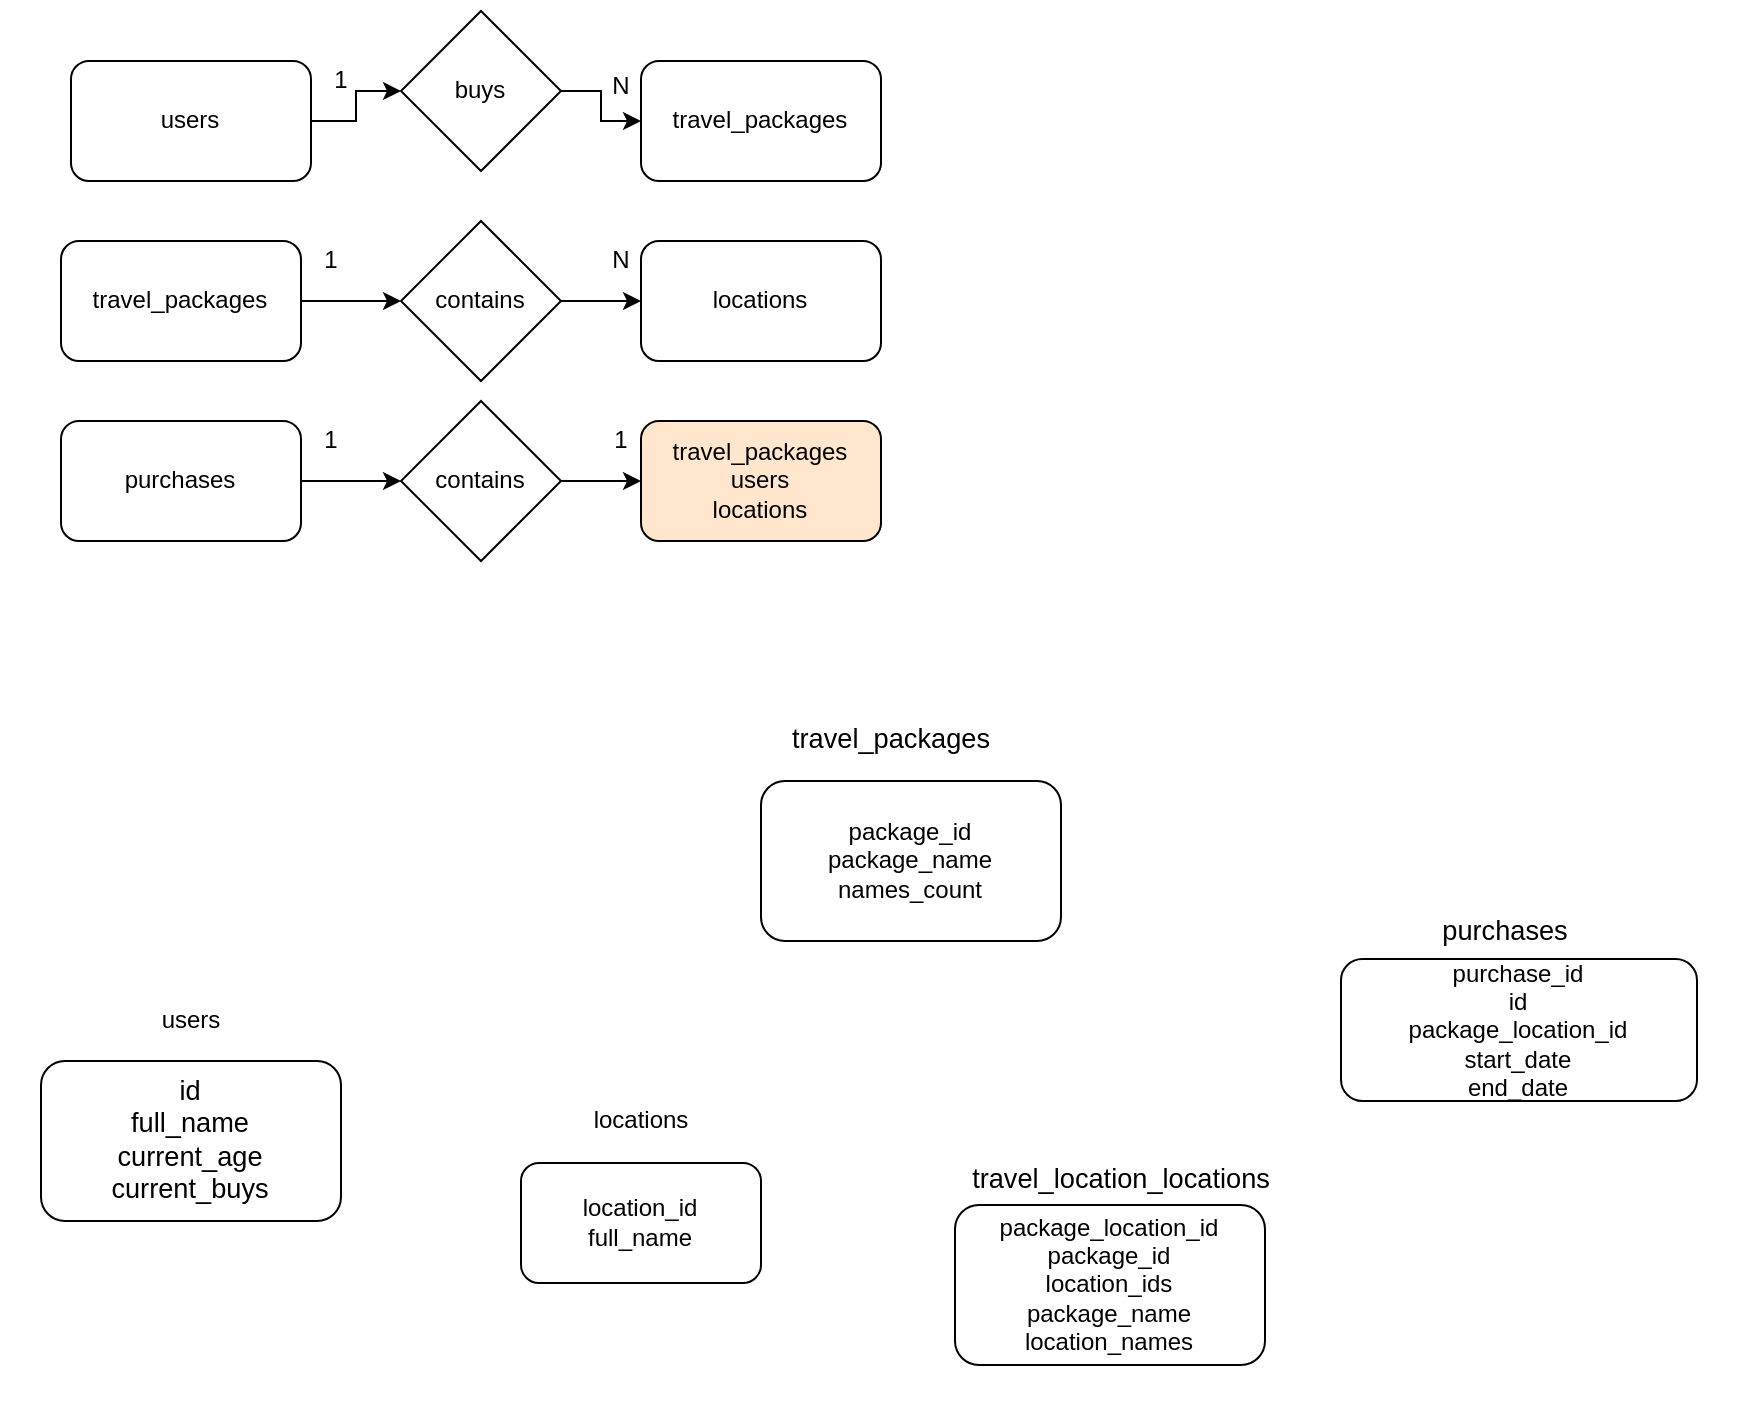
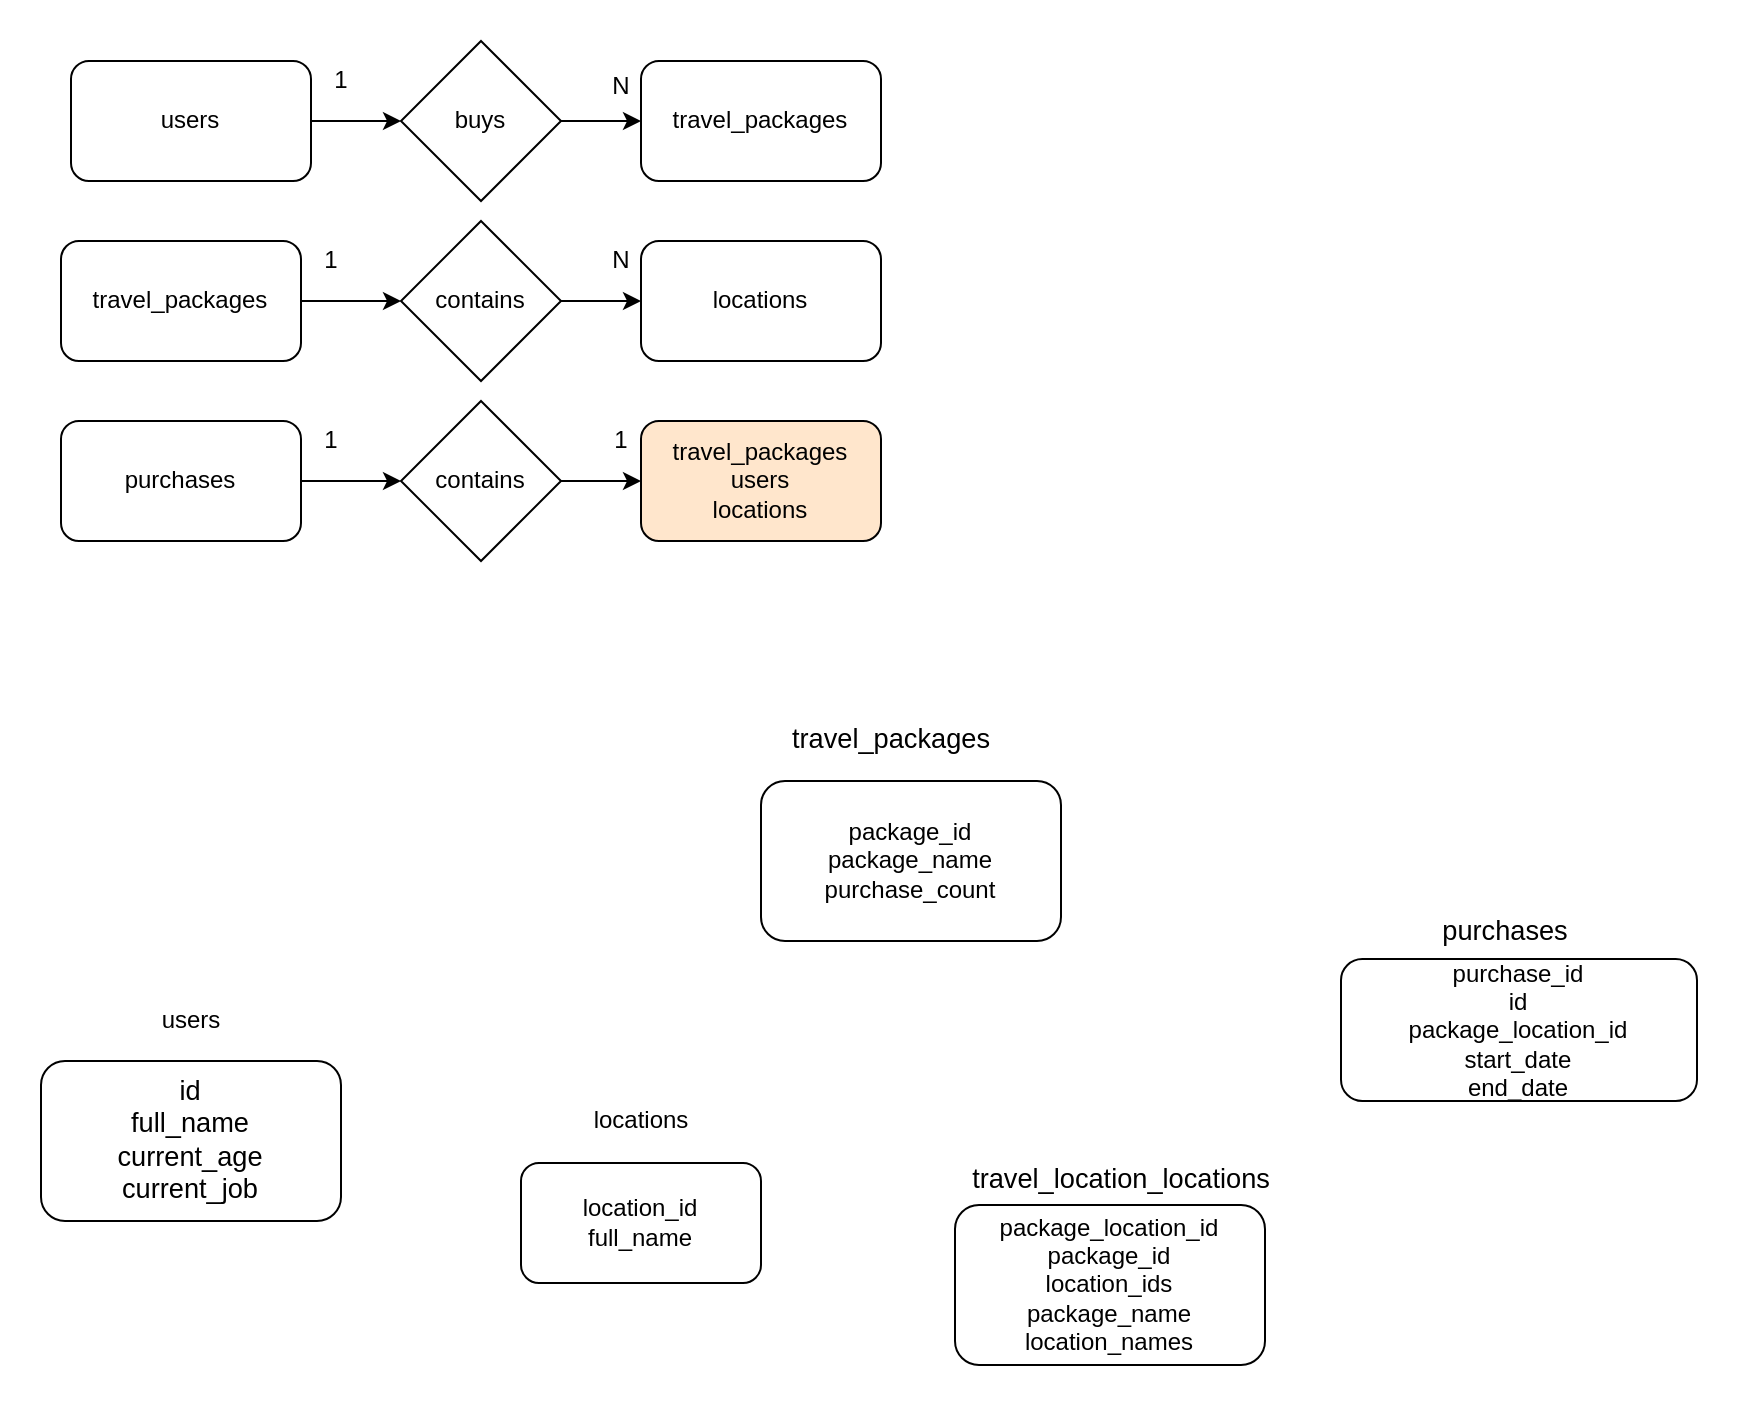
(481, 91) -> (481, 121)
(911, 861) -> (911, 861)
(191, 1141) -> (191, 1141)
